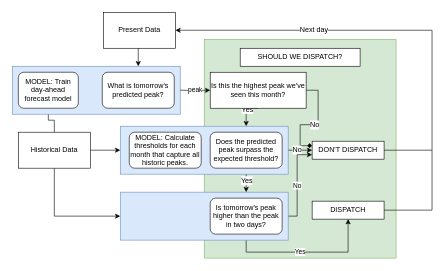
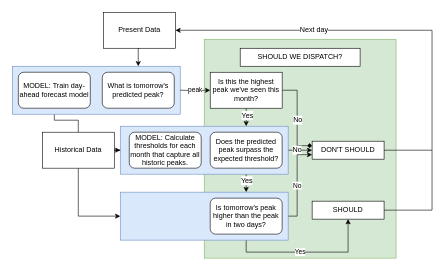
(48, 90) -> (54, 90)
(258, 90) -> (246, 90)
(54, 150) -> (78, 150)
(348, 150) -> (348, 150)
(348, 210) -> (348, 210)
